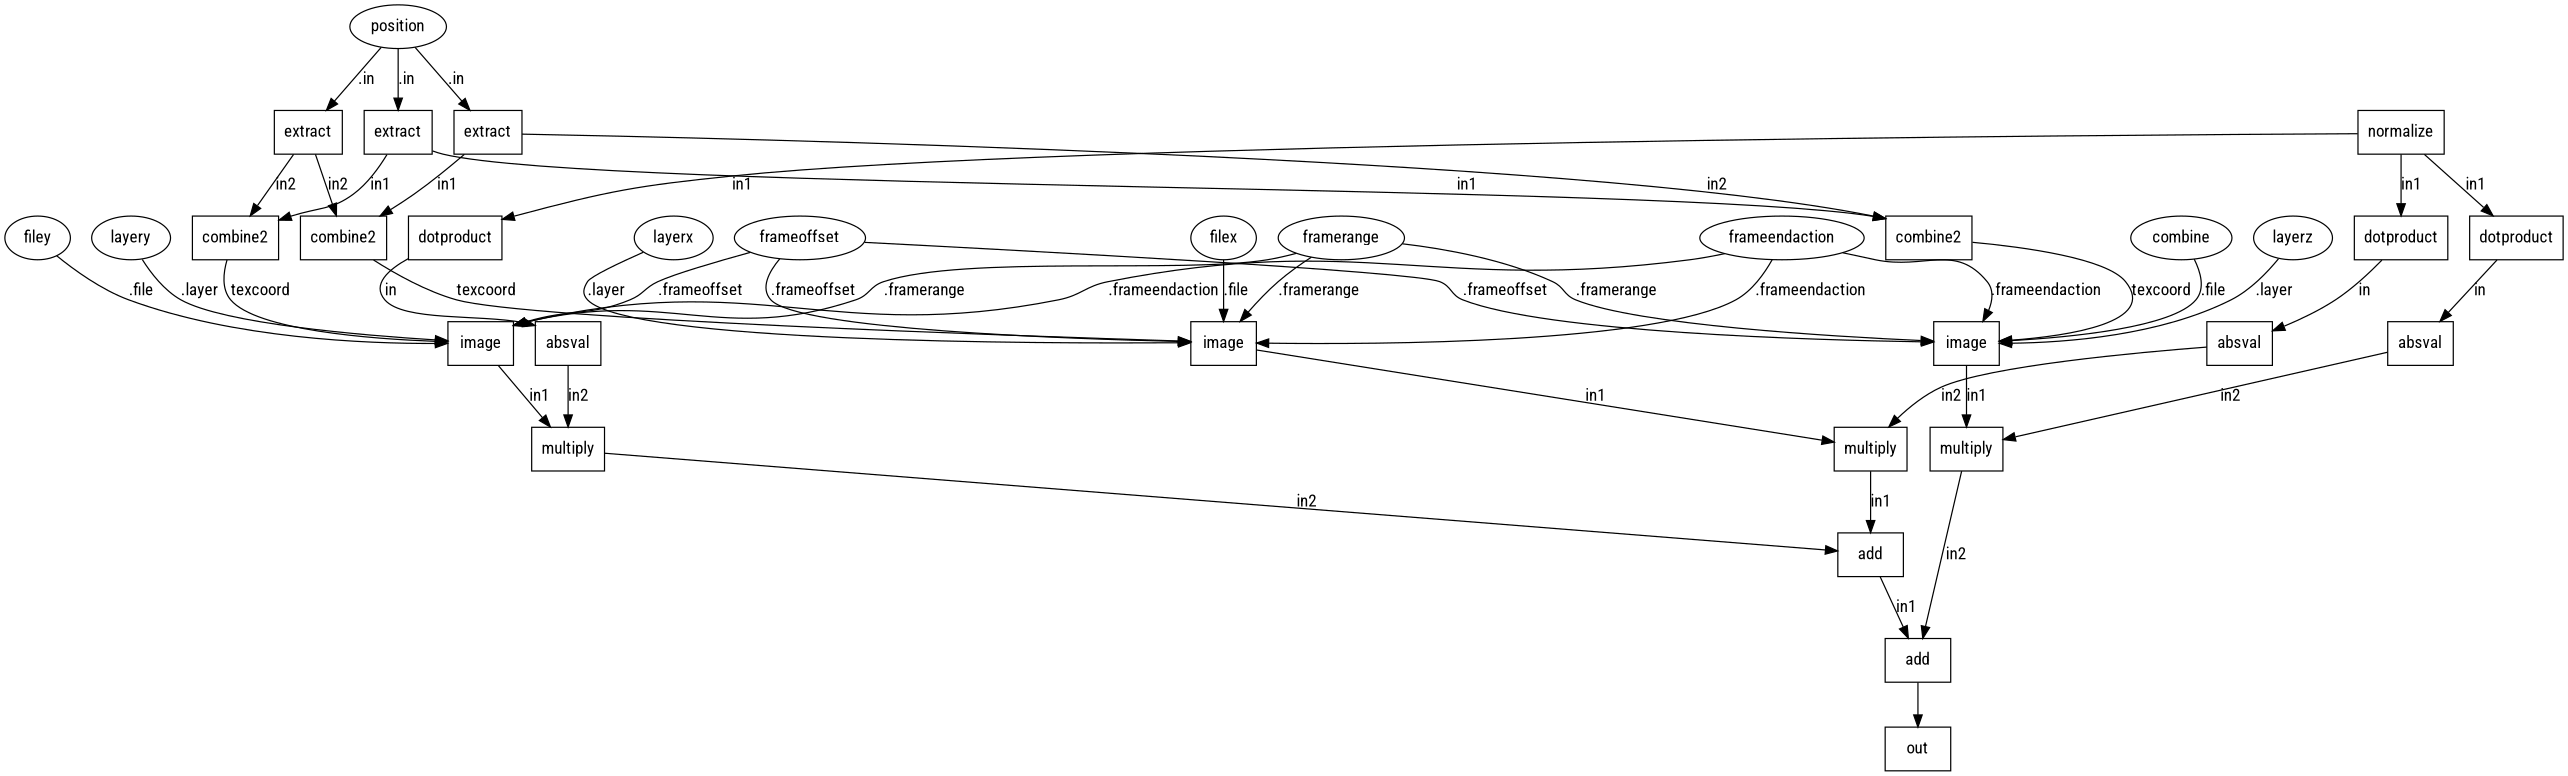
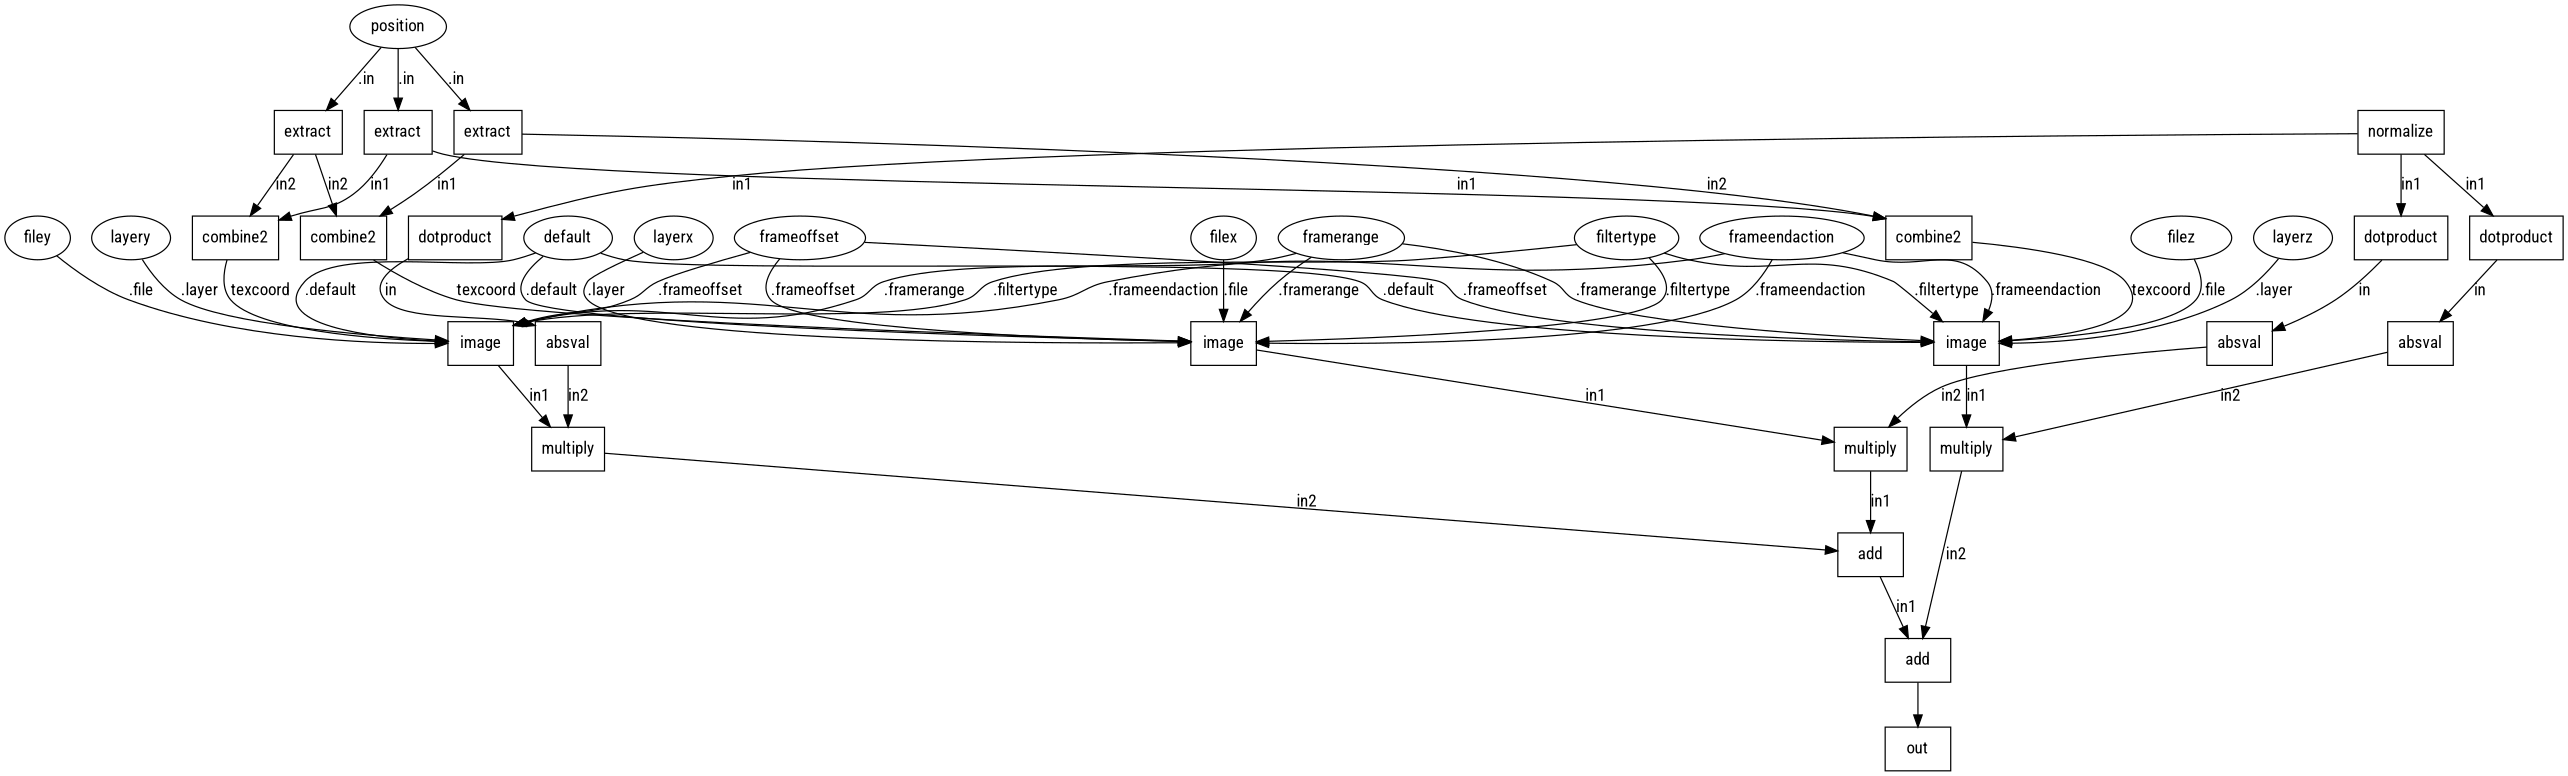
none -> (568, 238)
none -> (1627, 238)
(2181, 238) -> (2181, 238)
